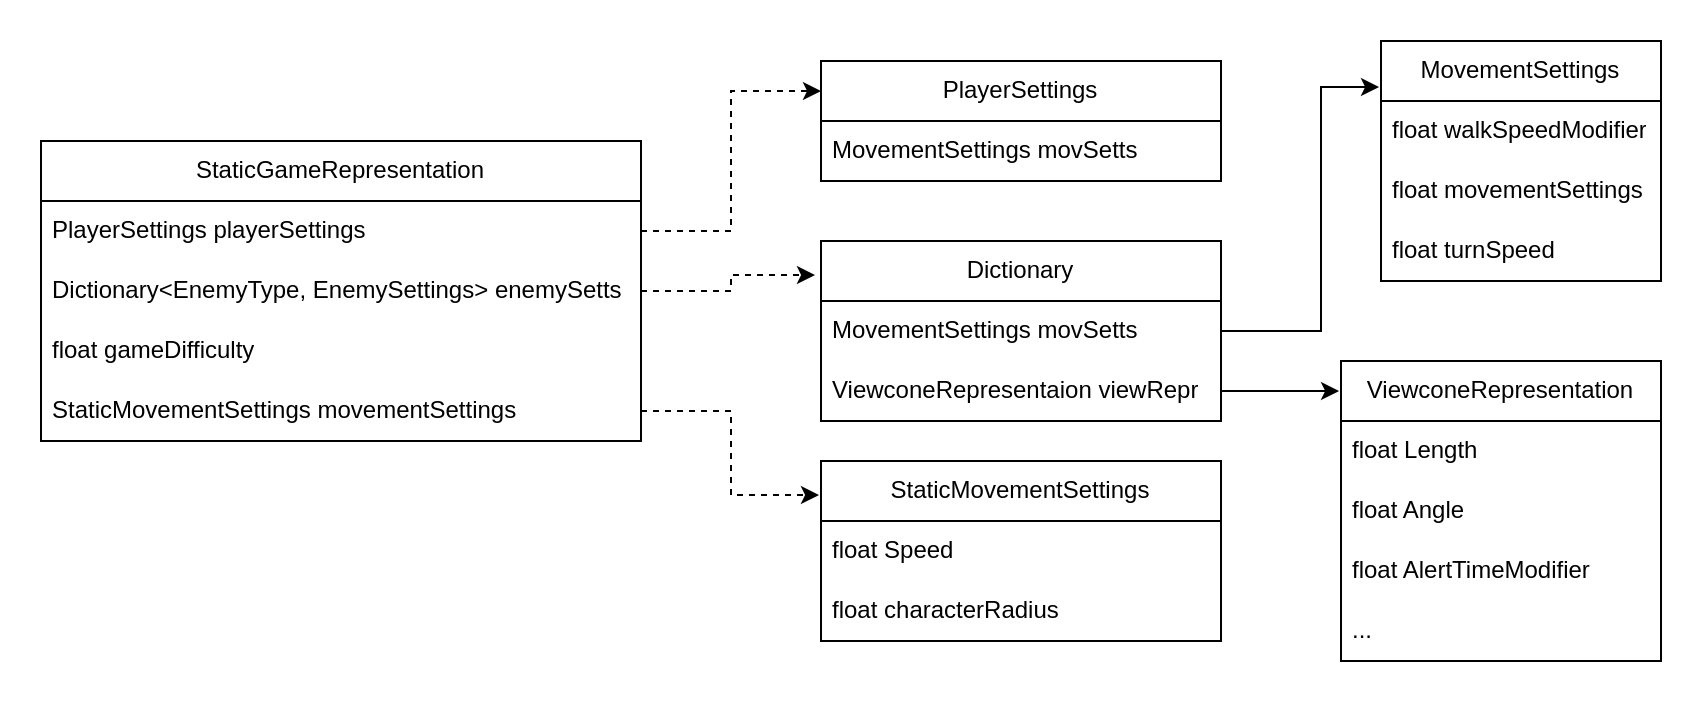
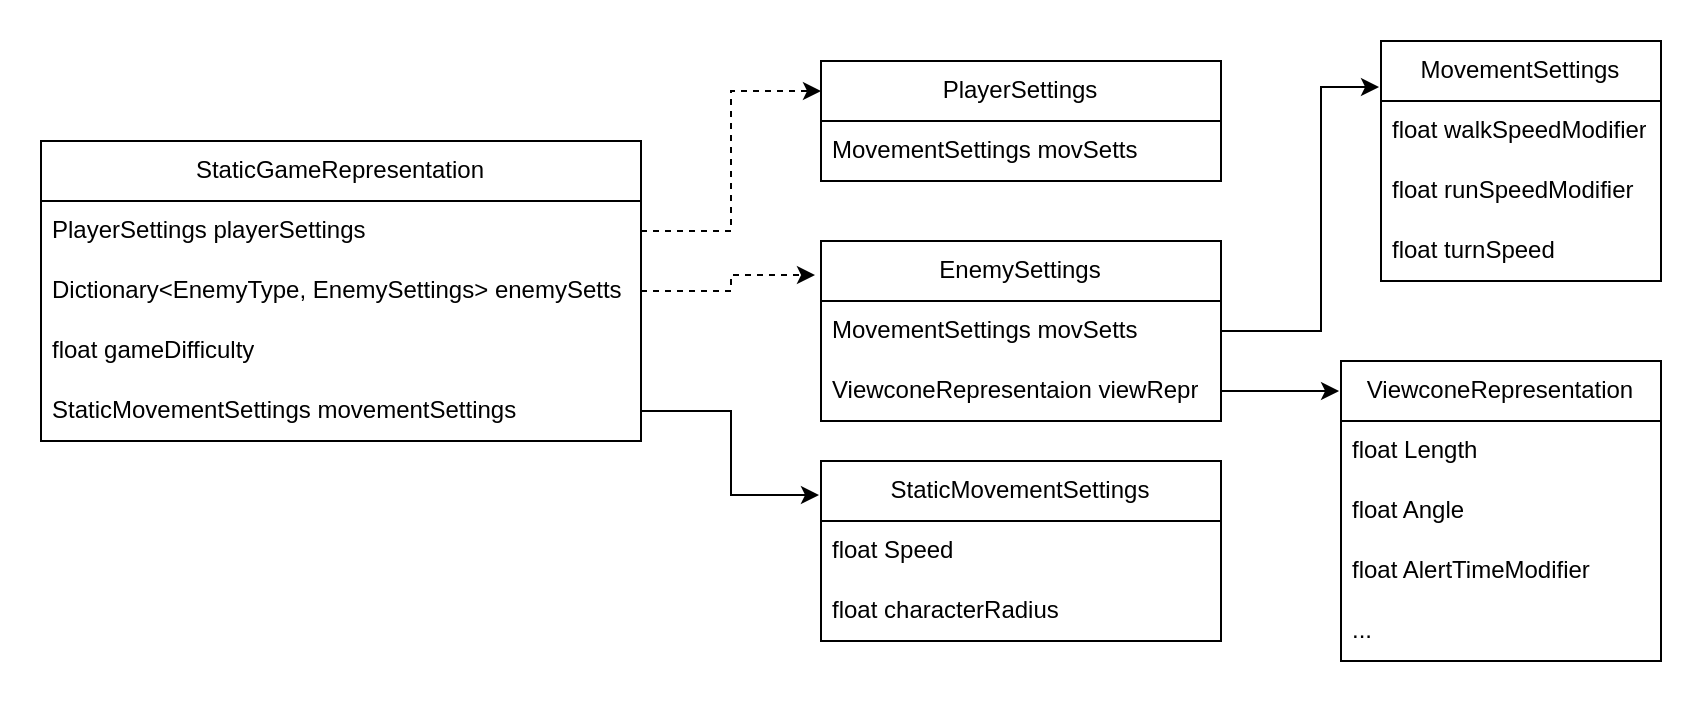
(1523, 191) -> (1523, 191)
(1021, 271) -> (1021, 271)
(731, 447) -> (731, 447)
